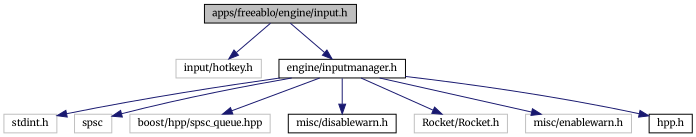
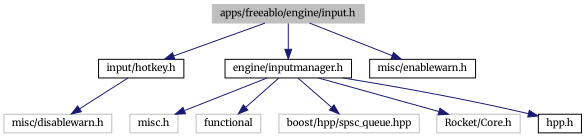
(280, 14) -> (288, 14)
(219, 69) -> (141, 69)
(342, 91) -> (104, 93)
(456, 95) -> (351, 39)
(30, 124) -> (154, 124)
(93, 124) -> (228, 124)
(342, 124) -> (58, 124)
(461, 124) -> (479, 124)
(579, 124) -> (423, 69)
